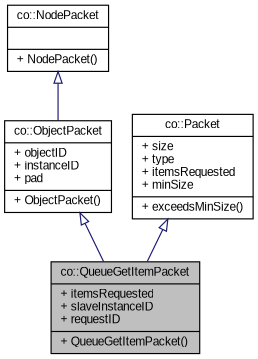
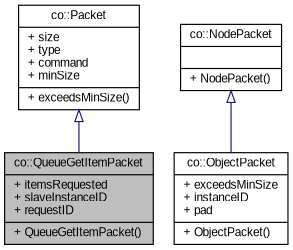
(41, 153) -> (231, 185)
(189, 172) -> (58, 63)
(94, 243) -> none
